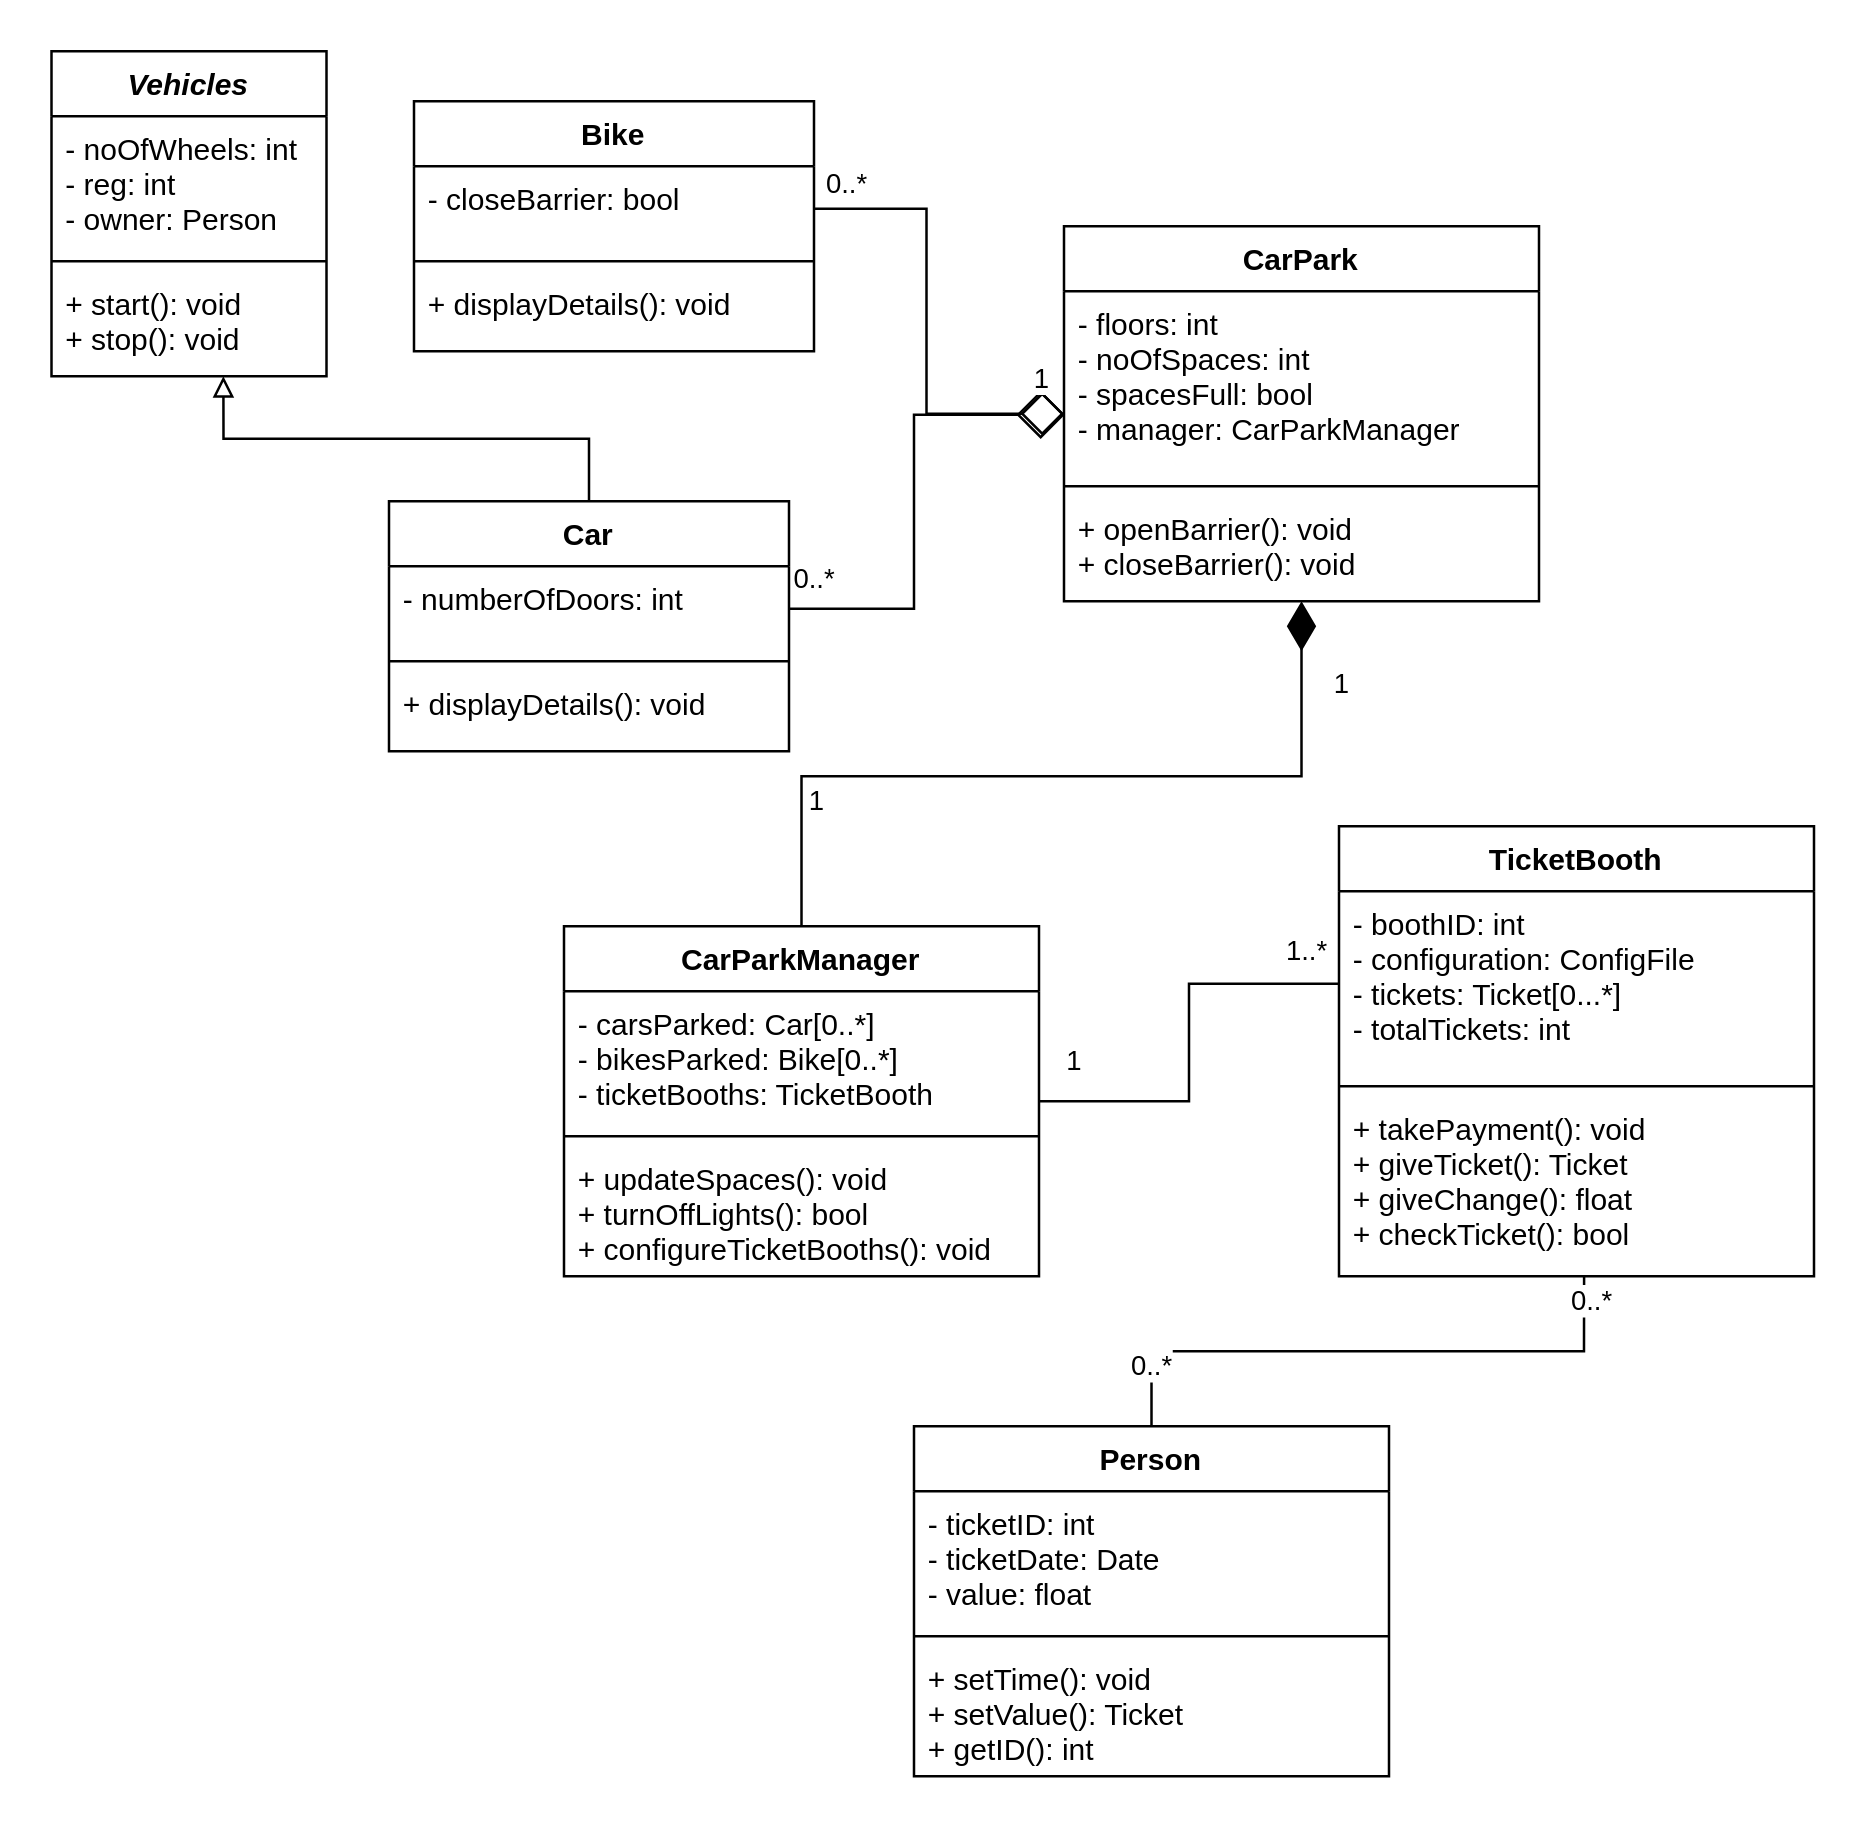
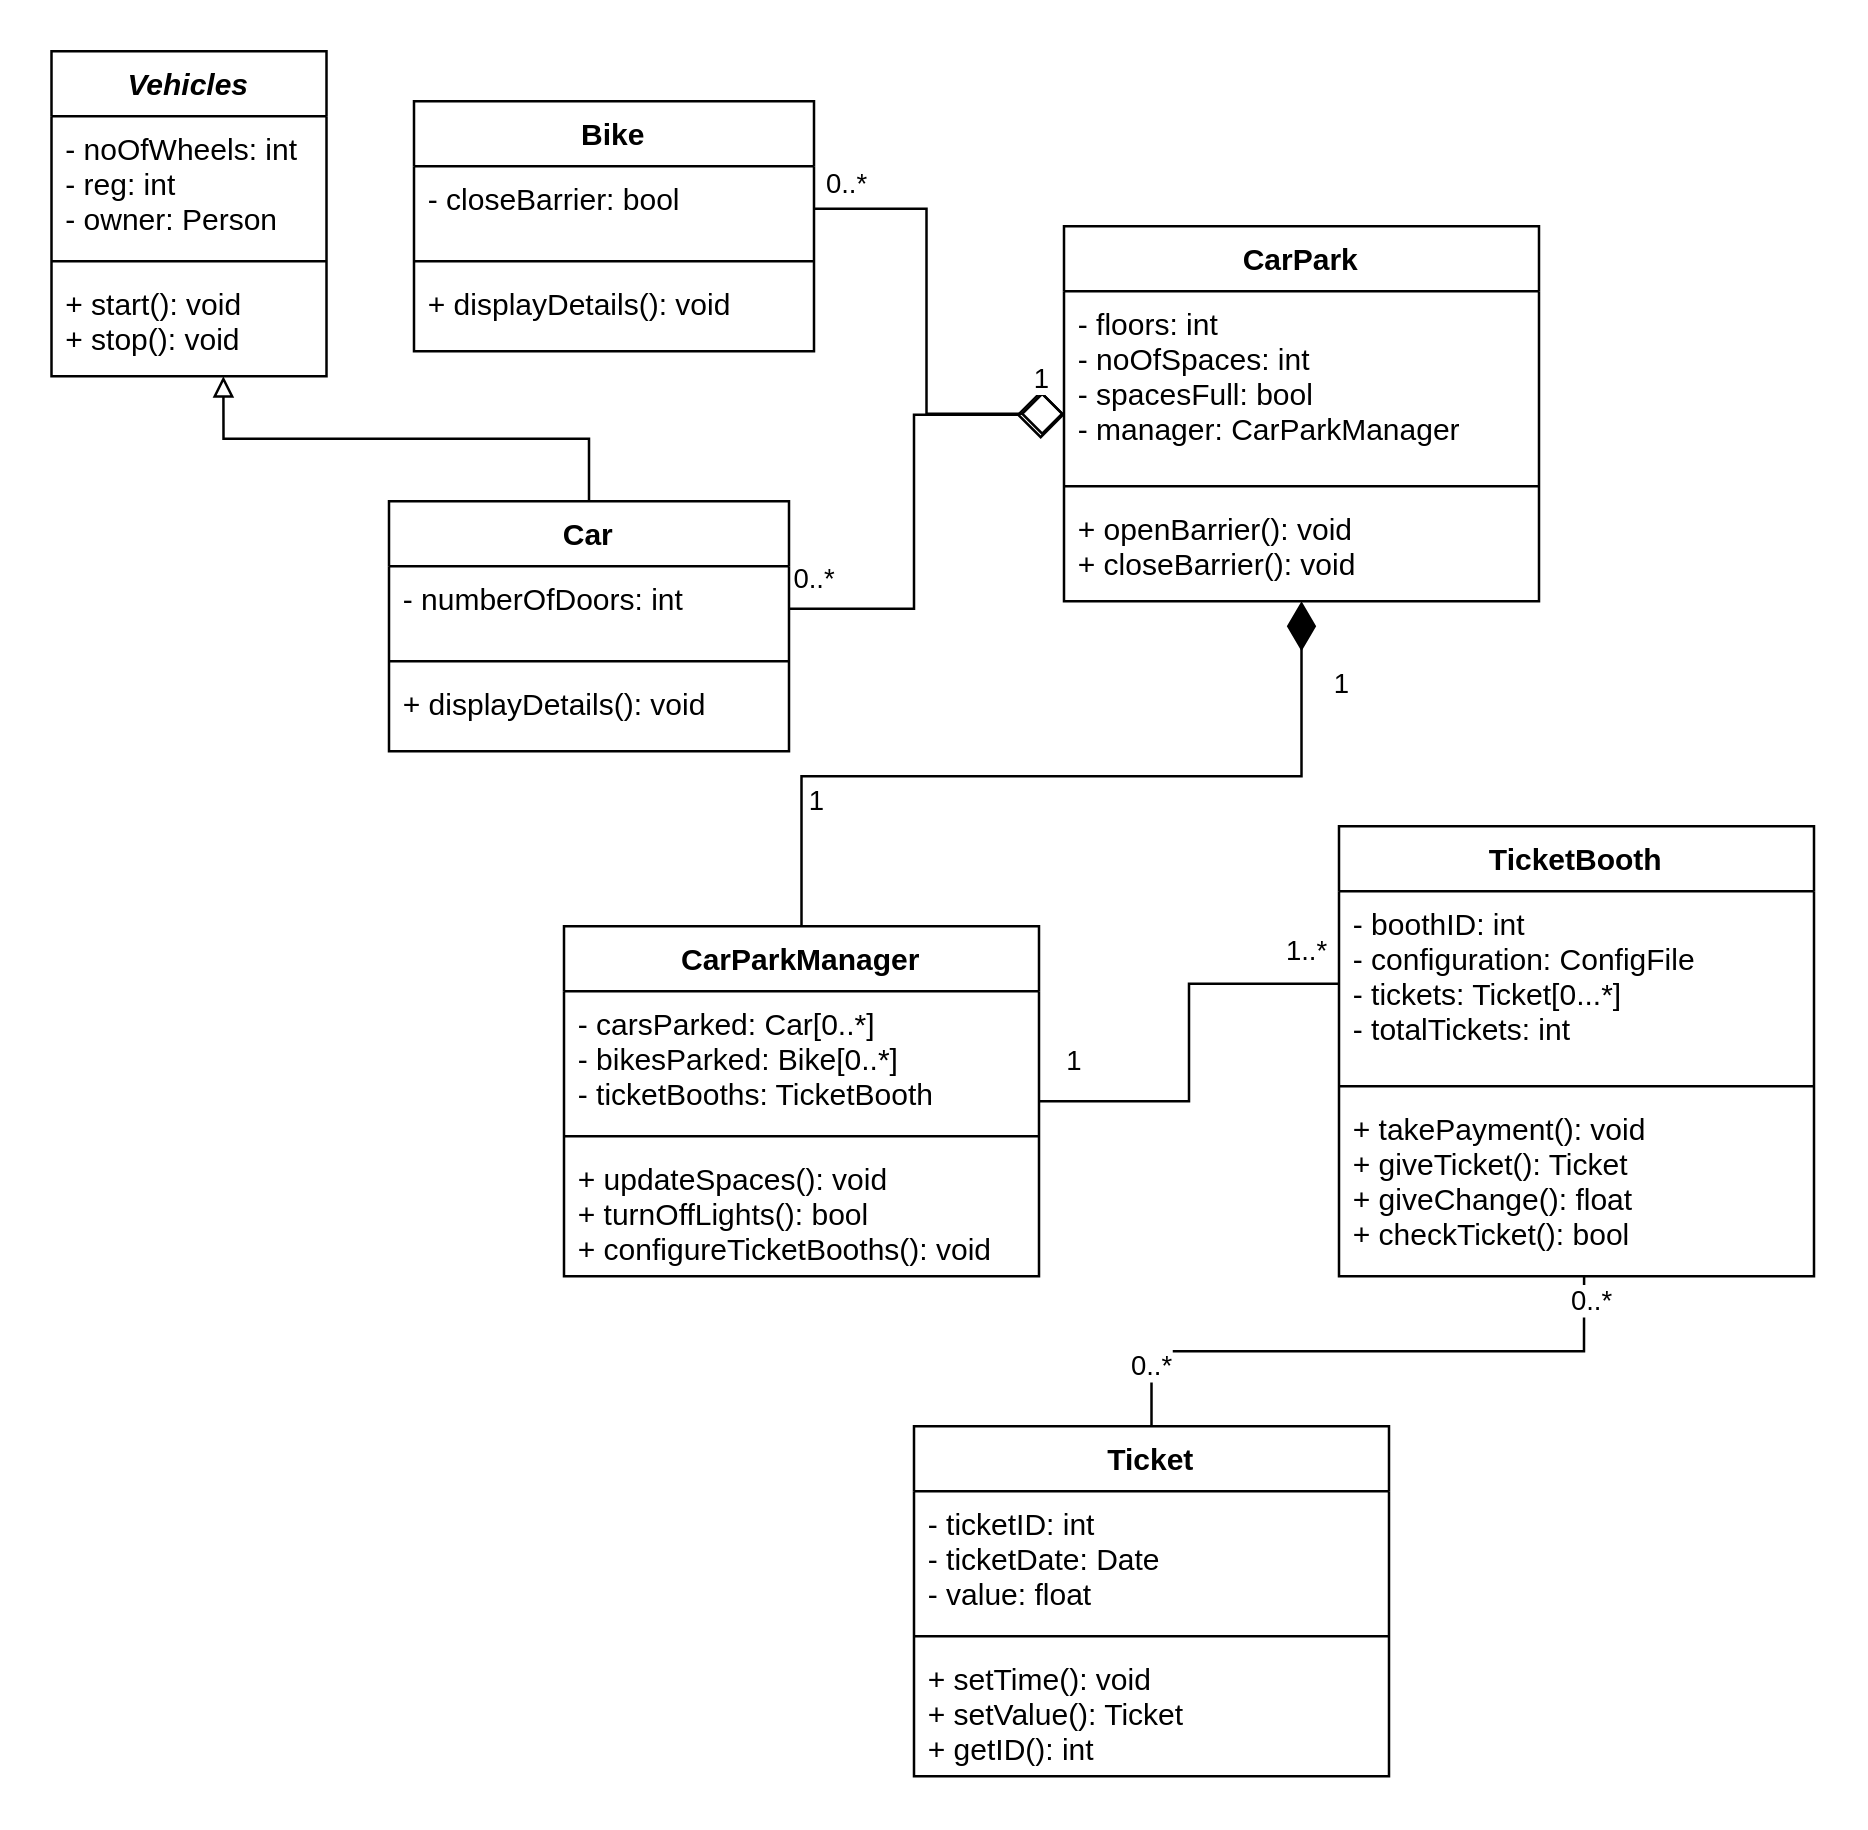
(1150, 1460) -> (1150, 1460)
